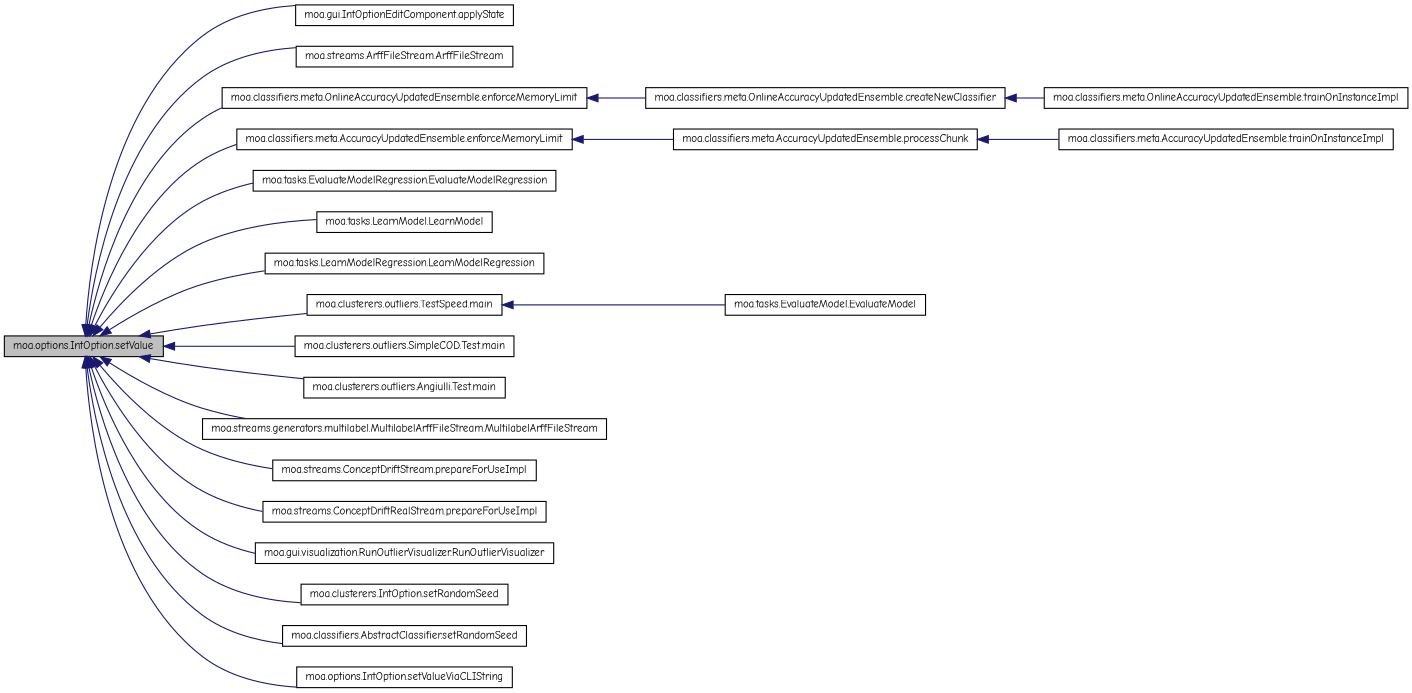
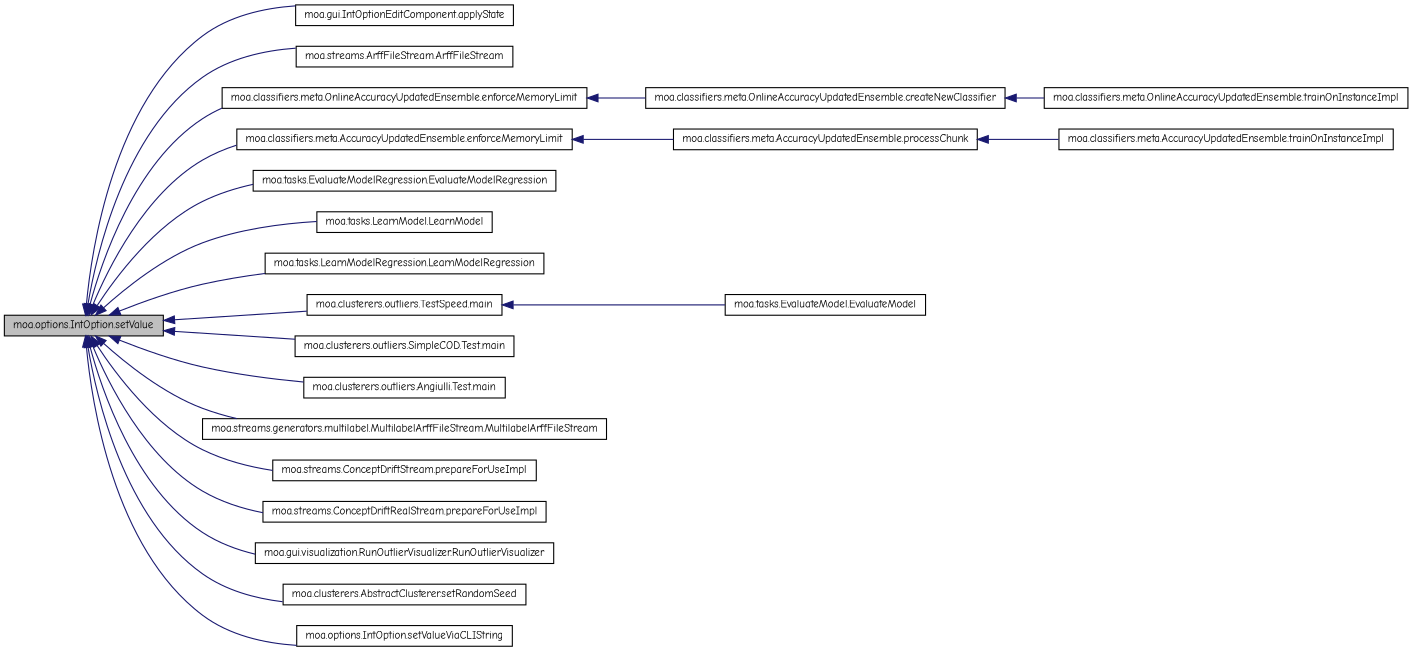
(405, 595) -> (405, 595)
(405, 636) -> none
